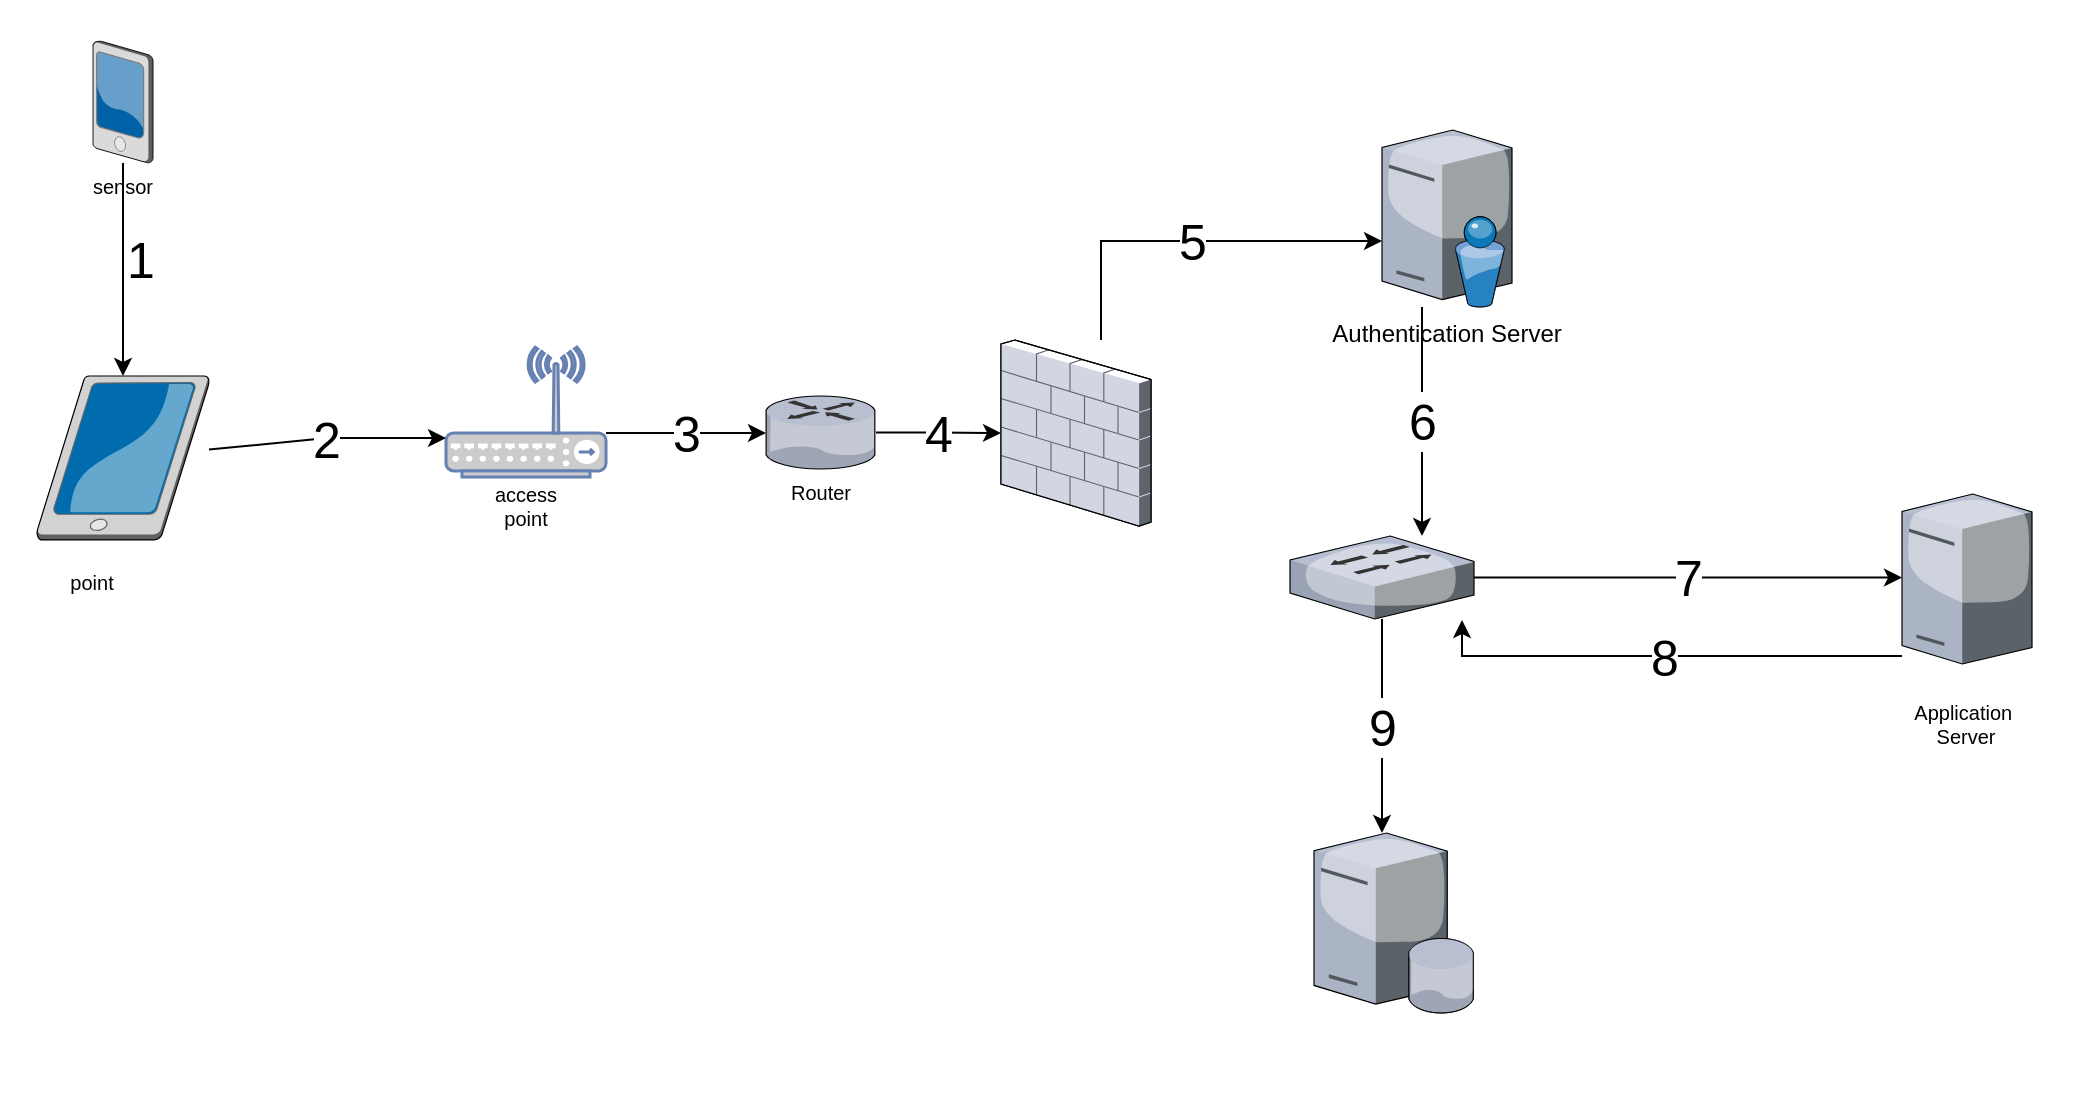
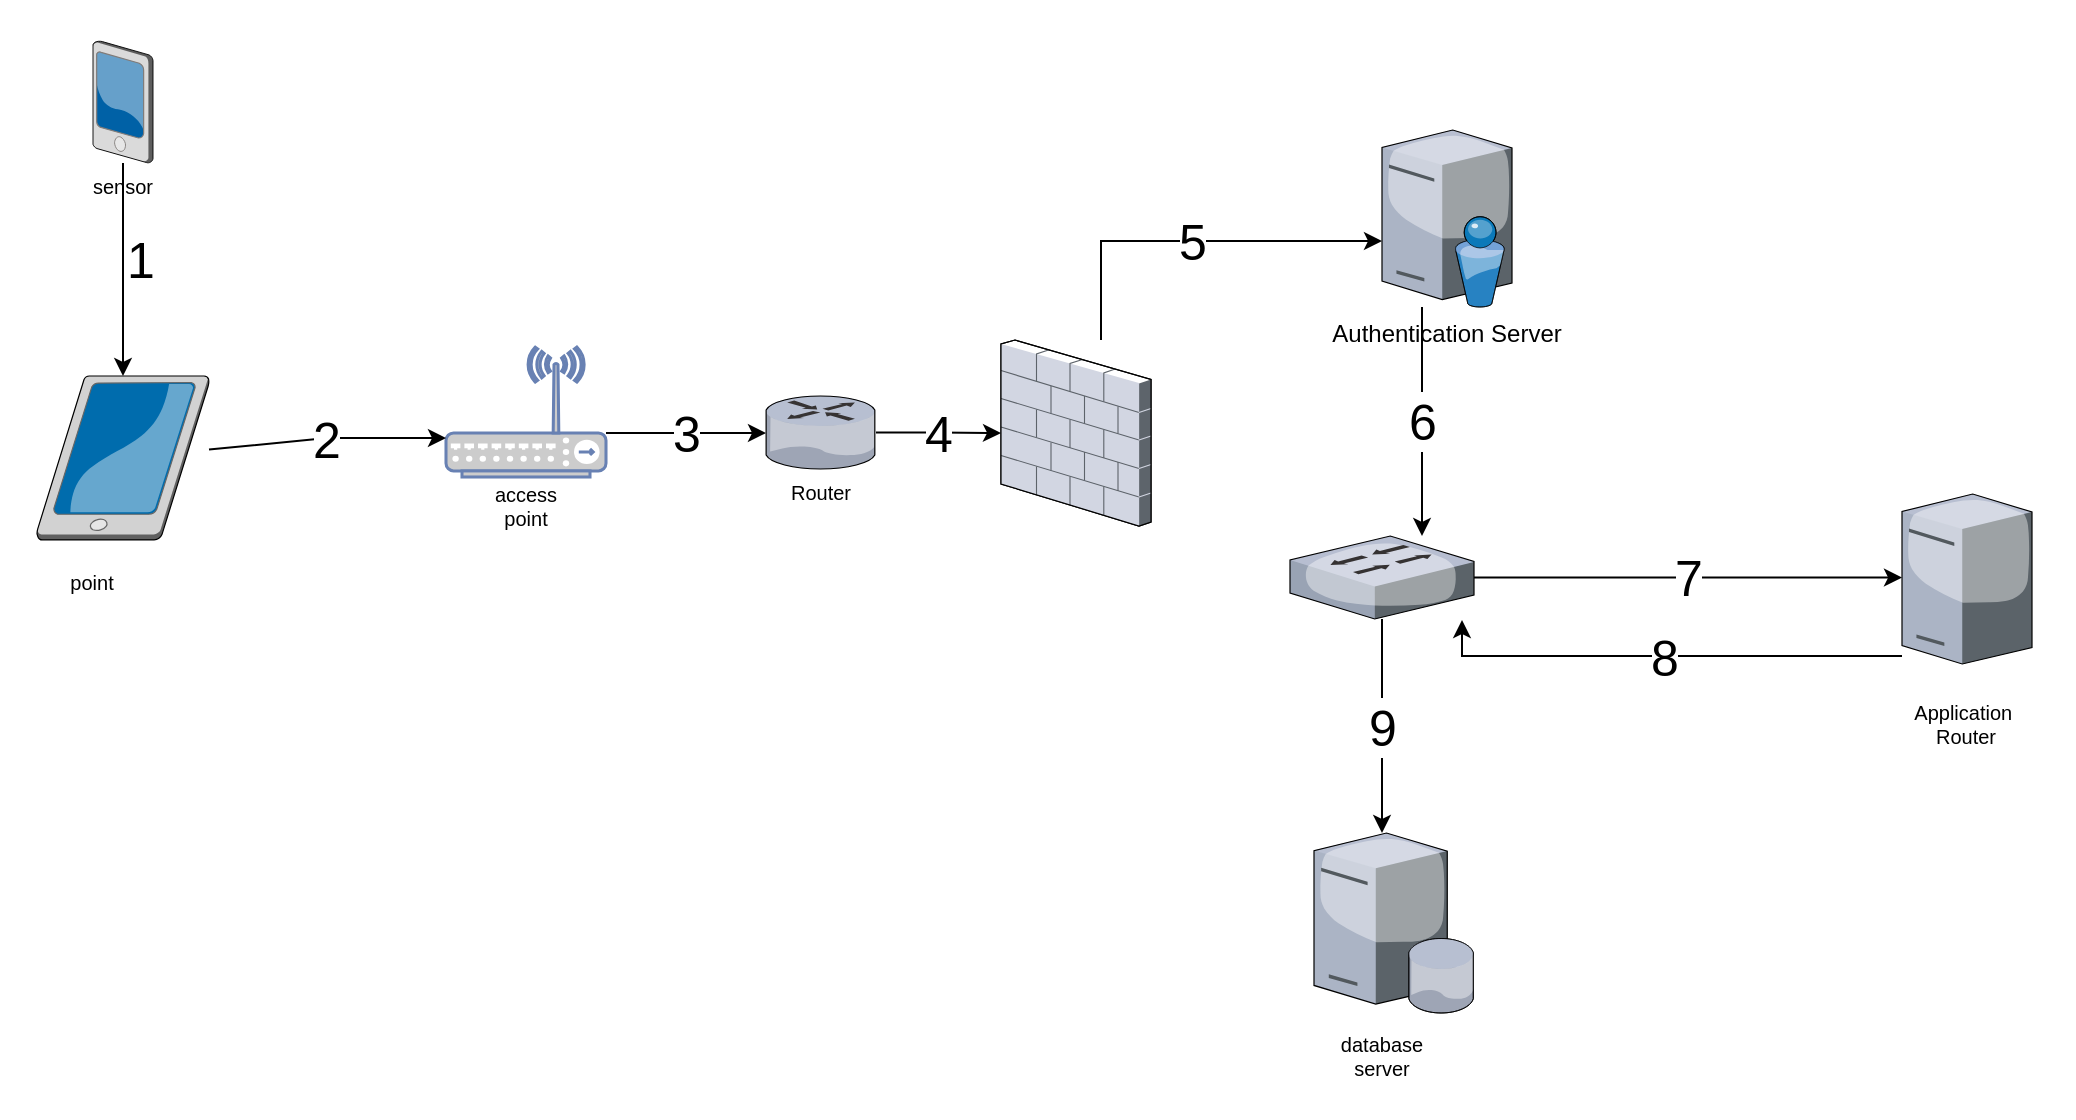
(1967, 725) -> (1967, 725)
none -> (1382, 1056)
